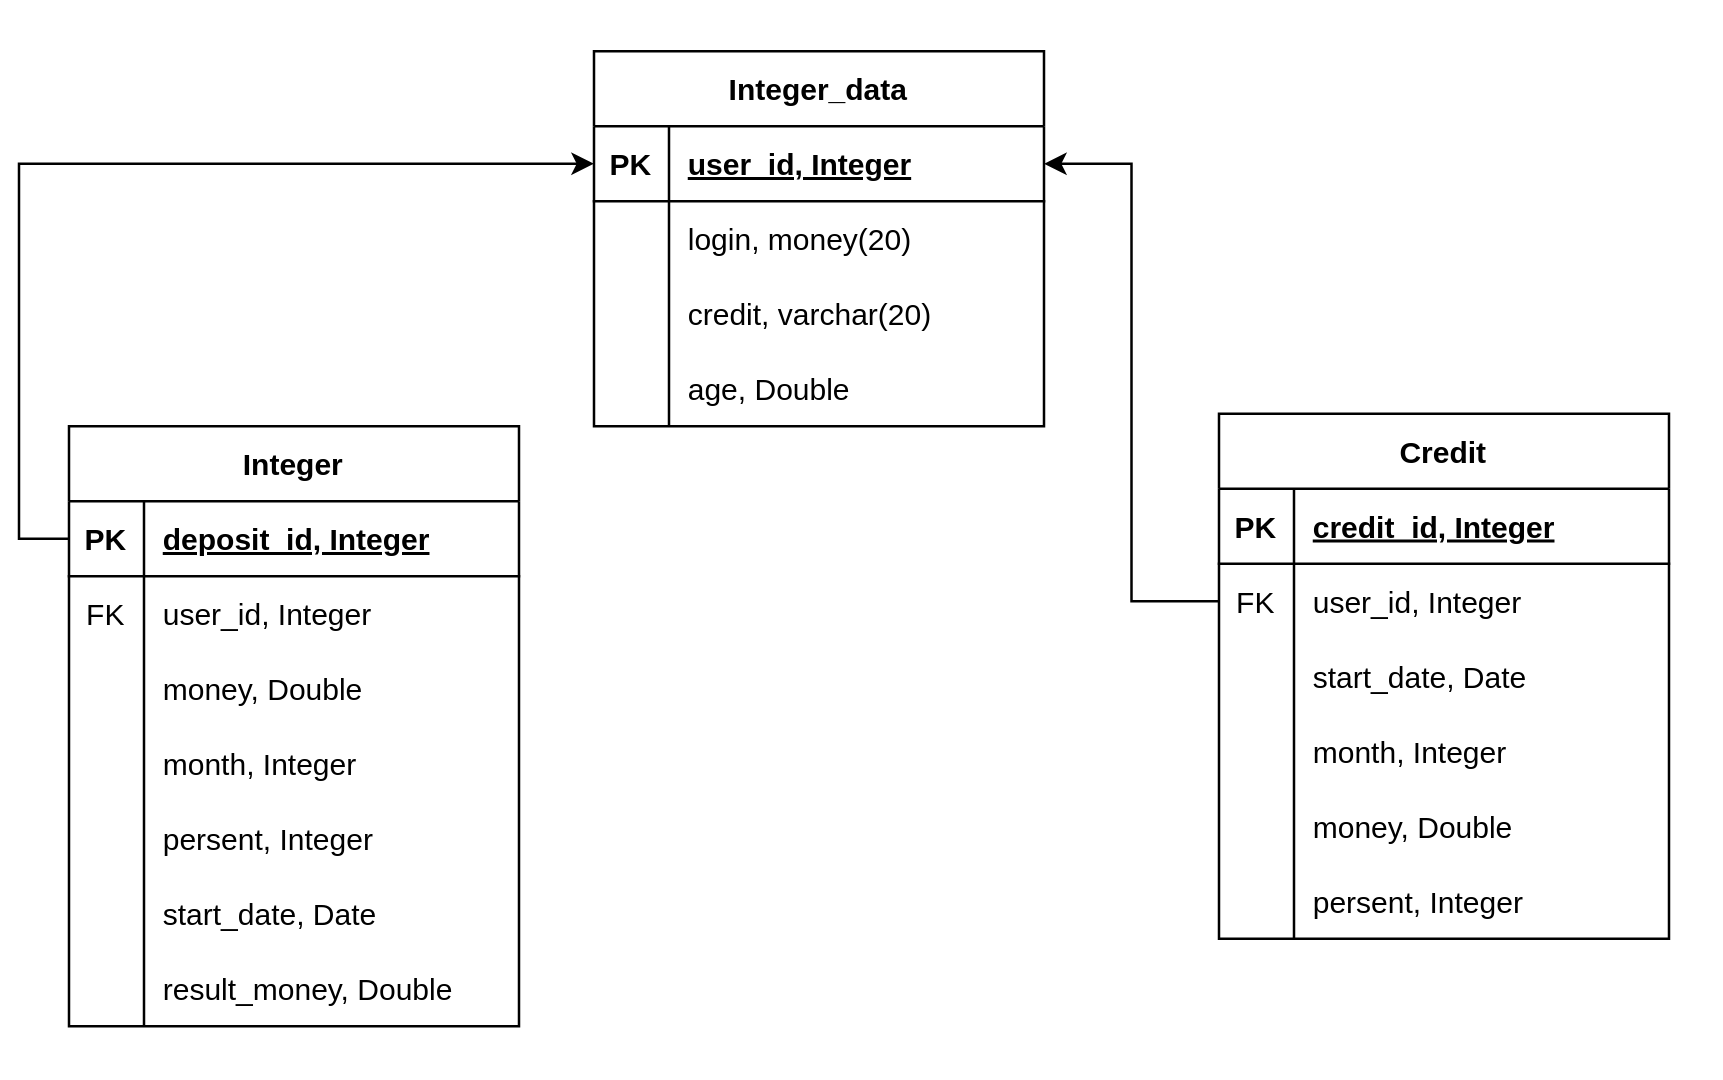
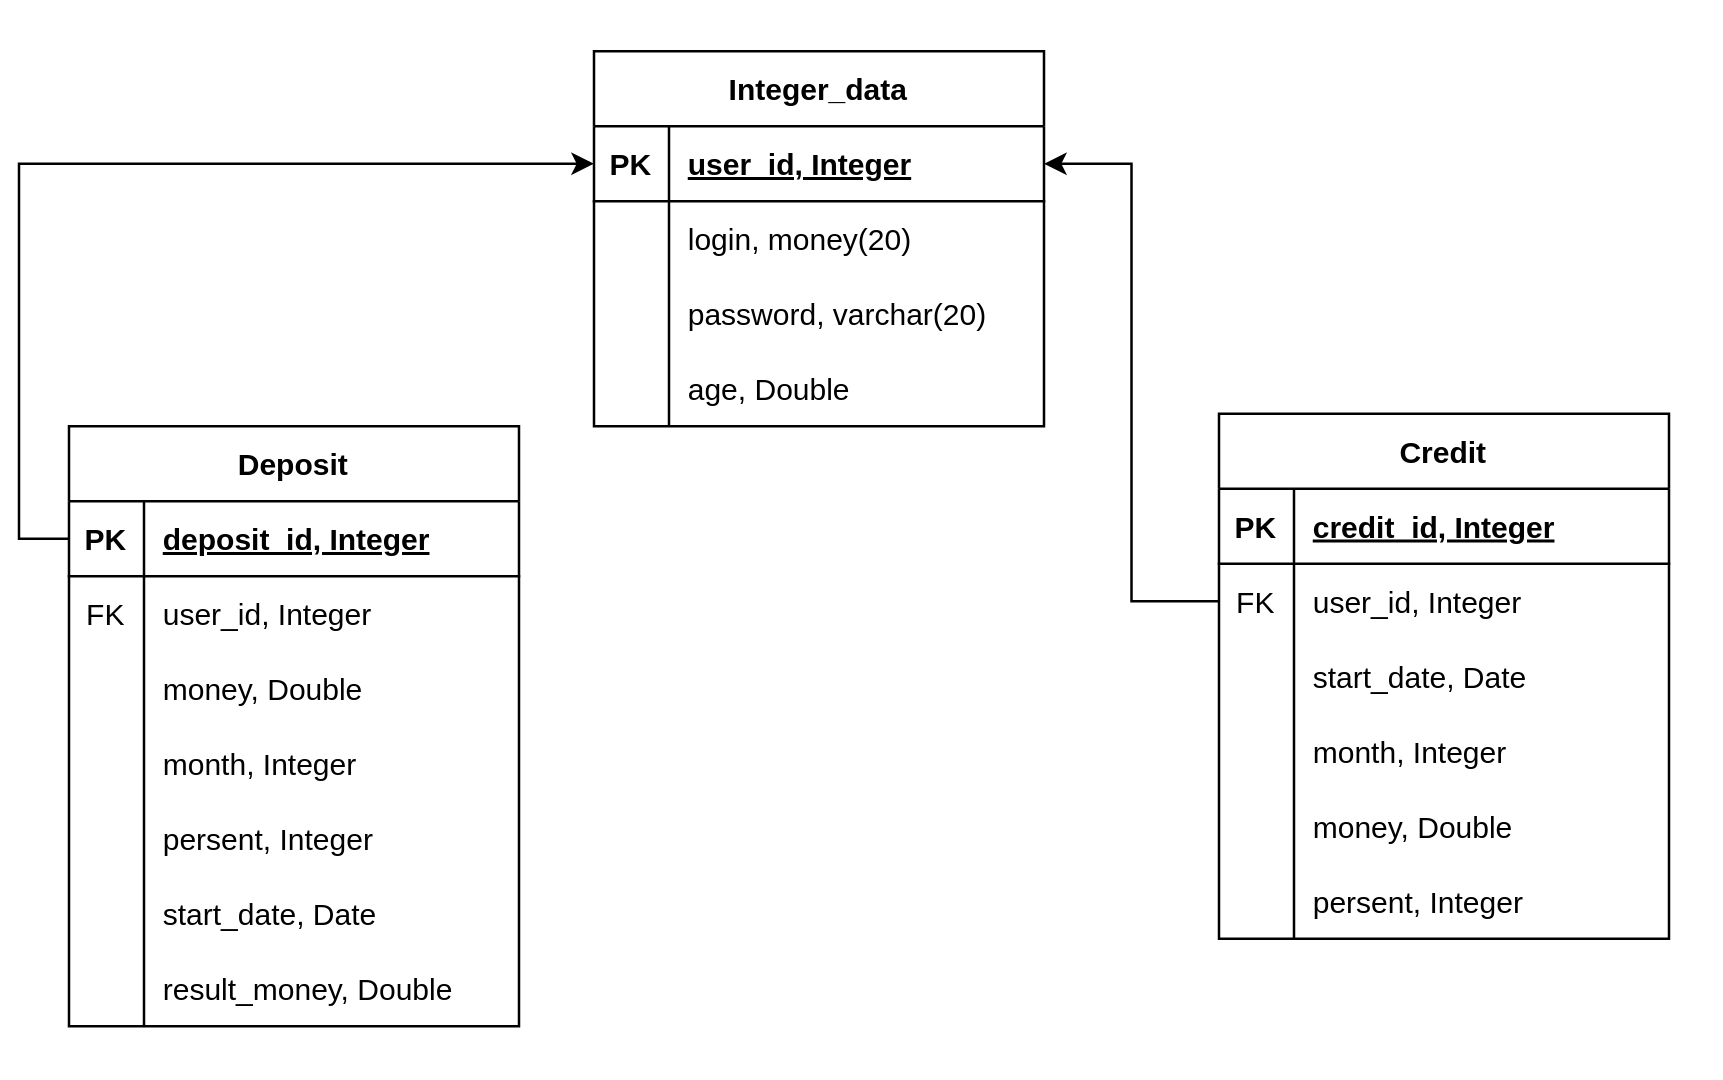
(835, 315) -> (856, 315)
(293, 465) -> (293, 465)
